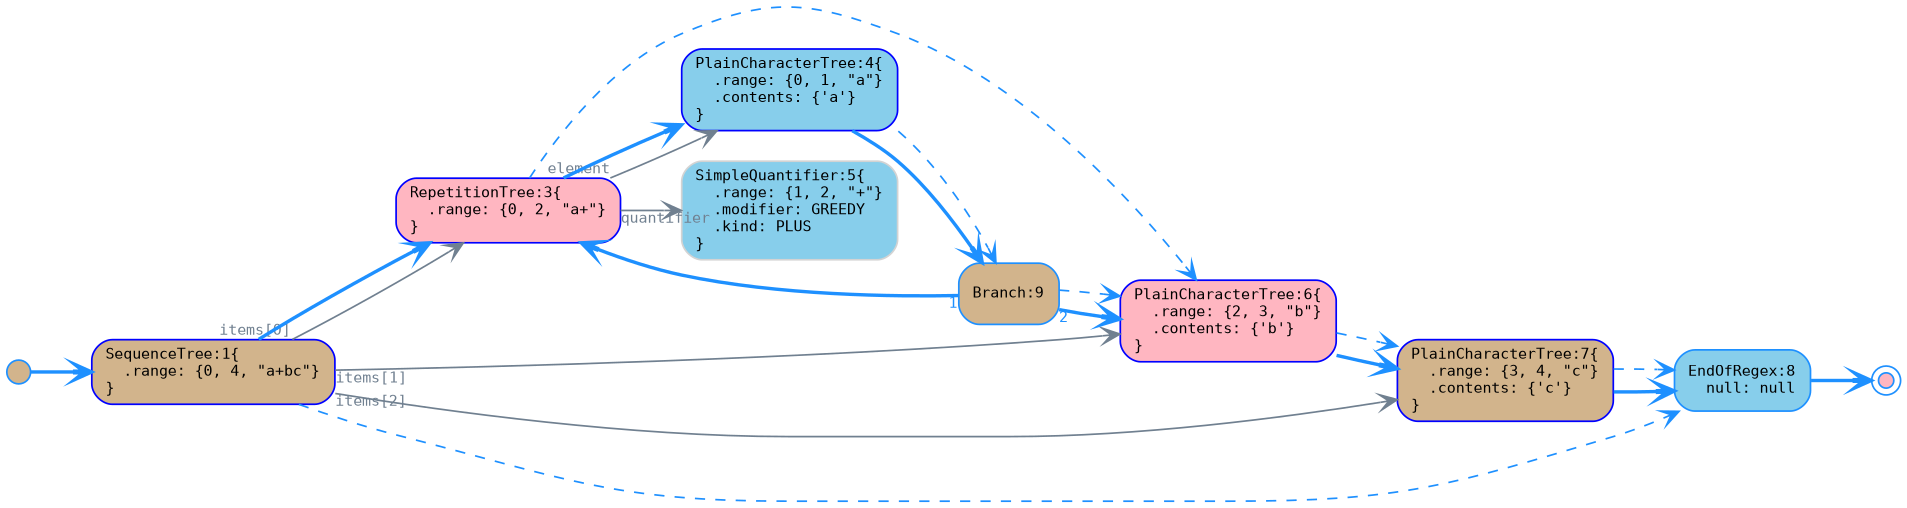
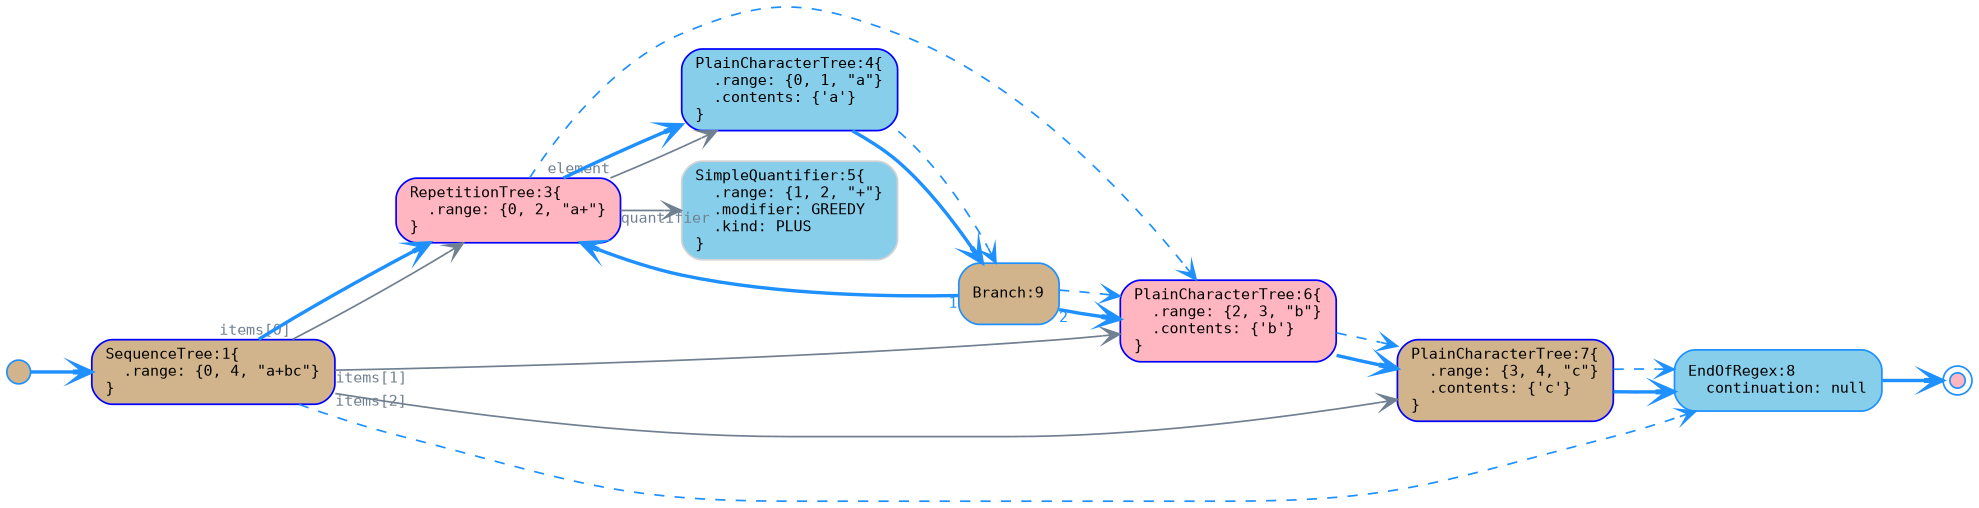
(1743, 380) -> (1778, 380)
